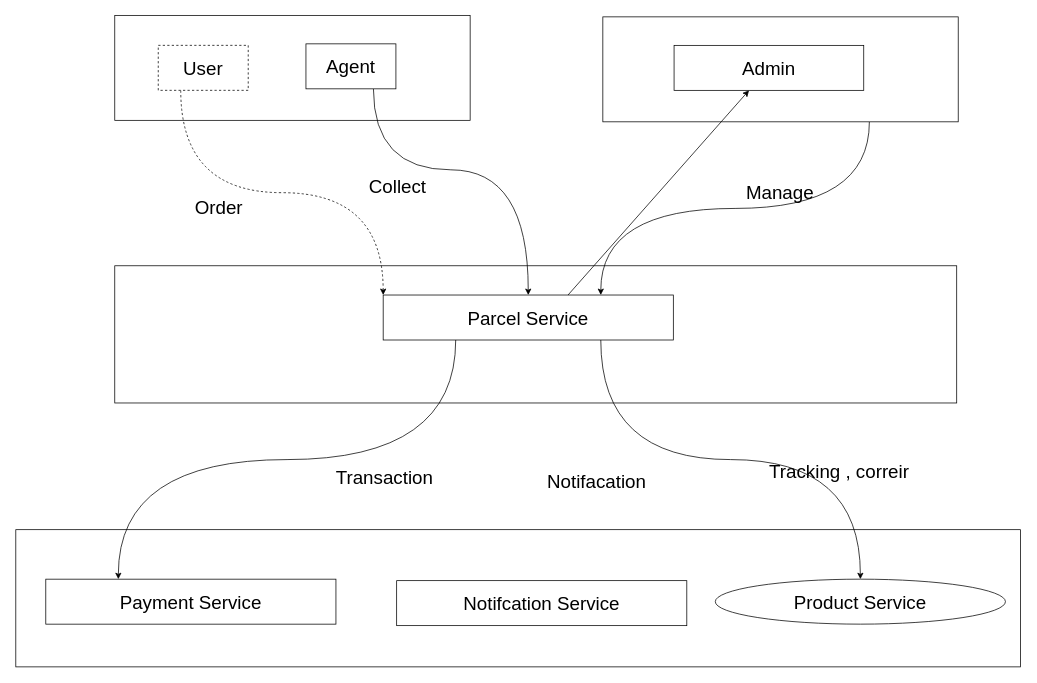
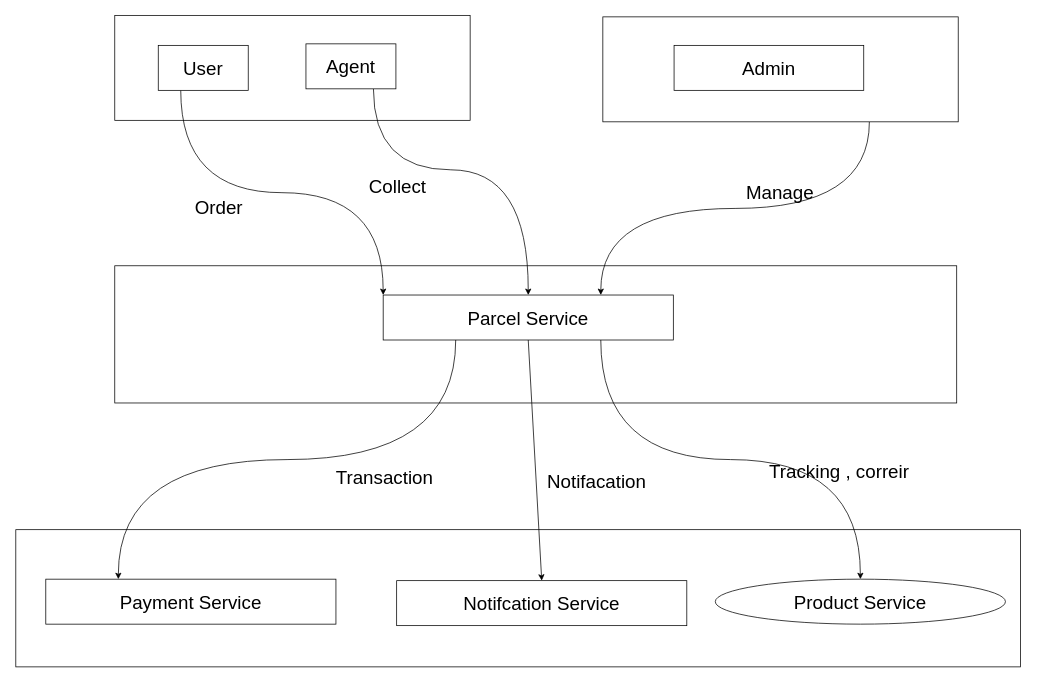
(203, 68) -> (203, 68)
(279, 193) -> (279, 193)
(657, 195) -> (535, 458)
